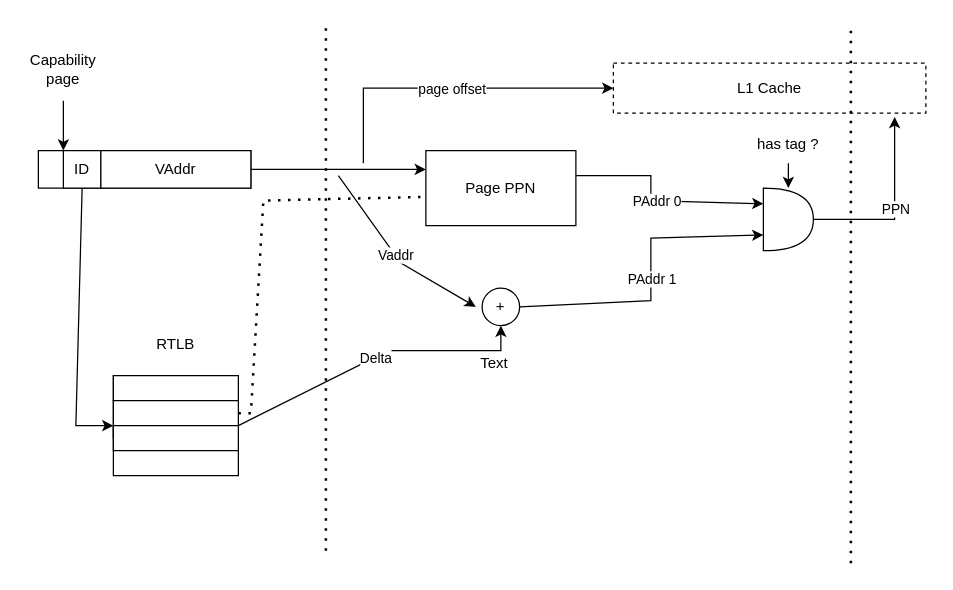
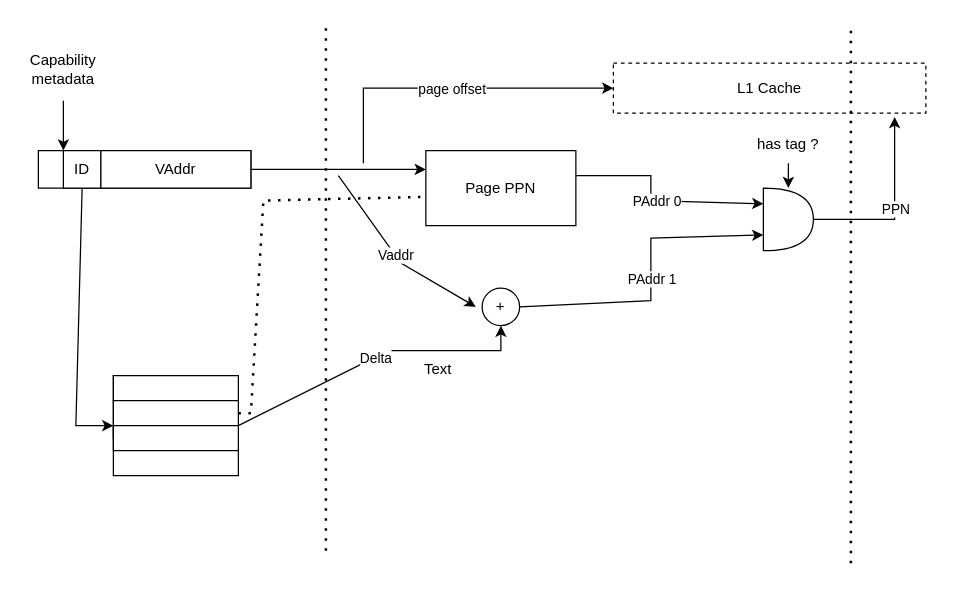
(63, 69) -> (63, 69)
(176, 344) -> none
(494, 363) -> (438, 369)
